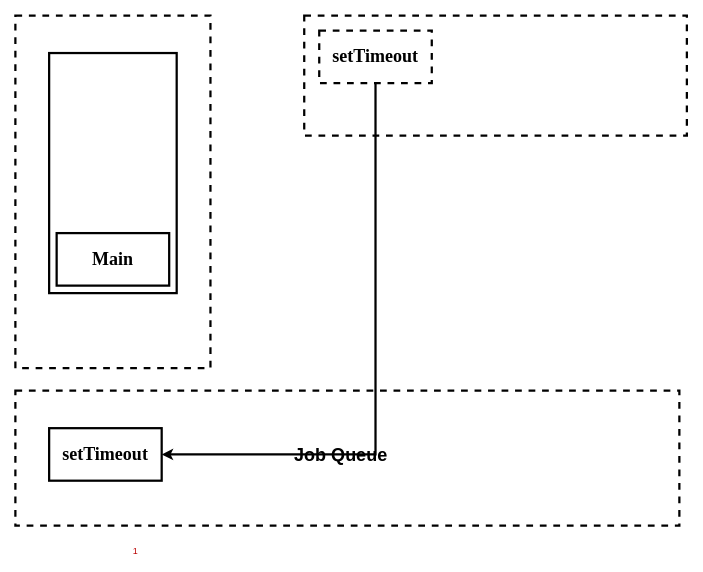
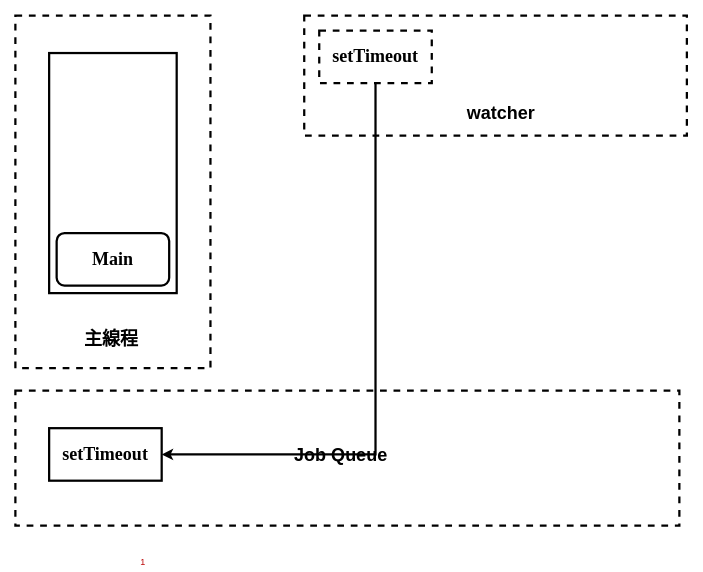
none -> (495, 109)
(113, 259) -> (113, 259)
none -> (113, 334)
(338, 548) -> (345, 559)
